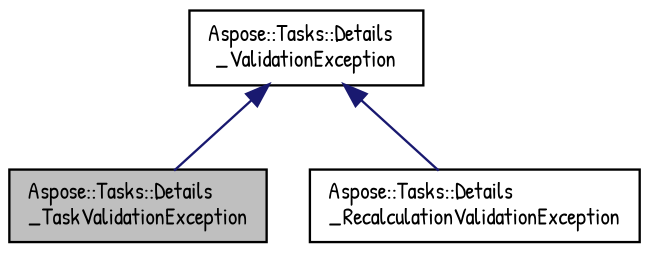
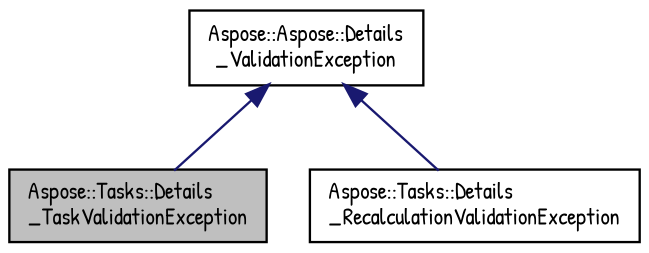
(306, 48) -> (306, 48)
